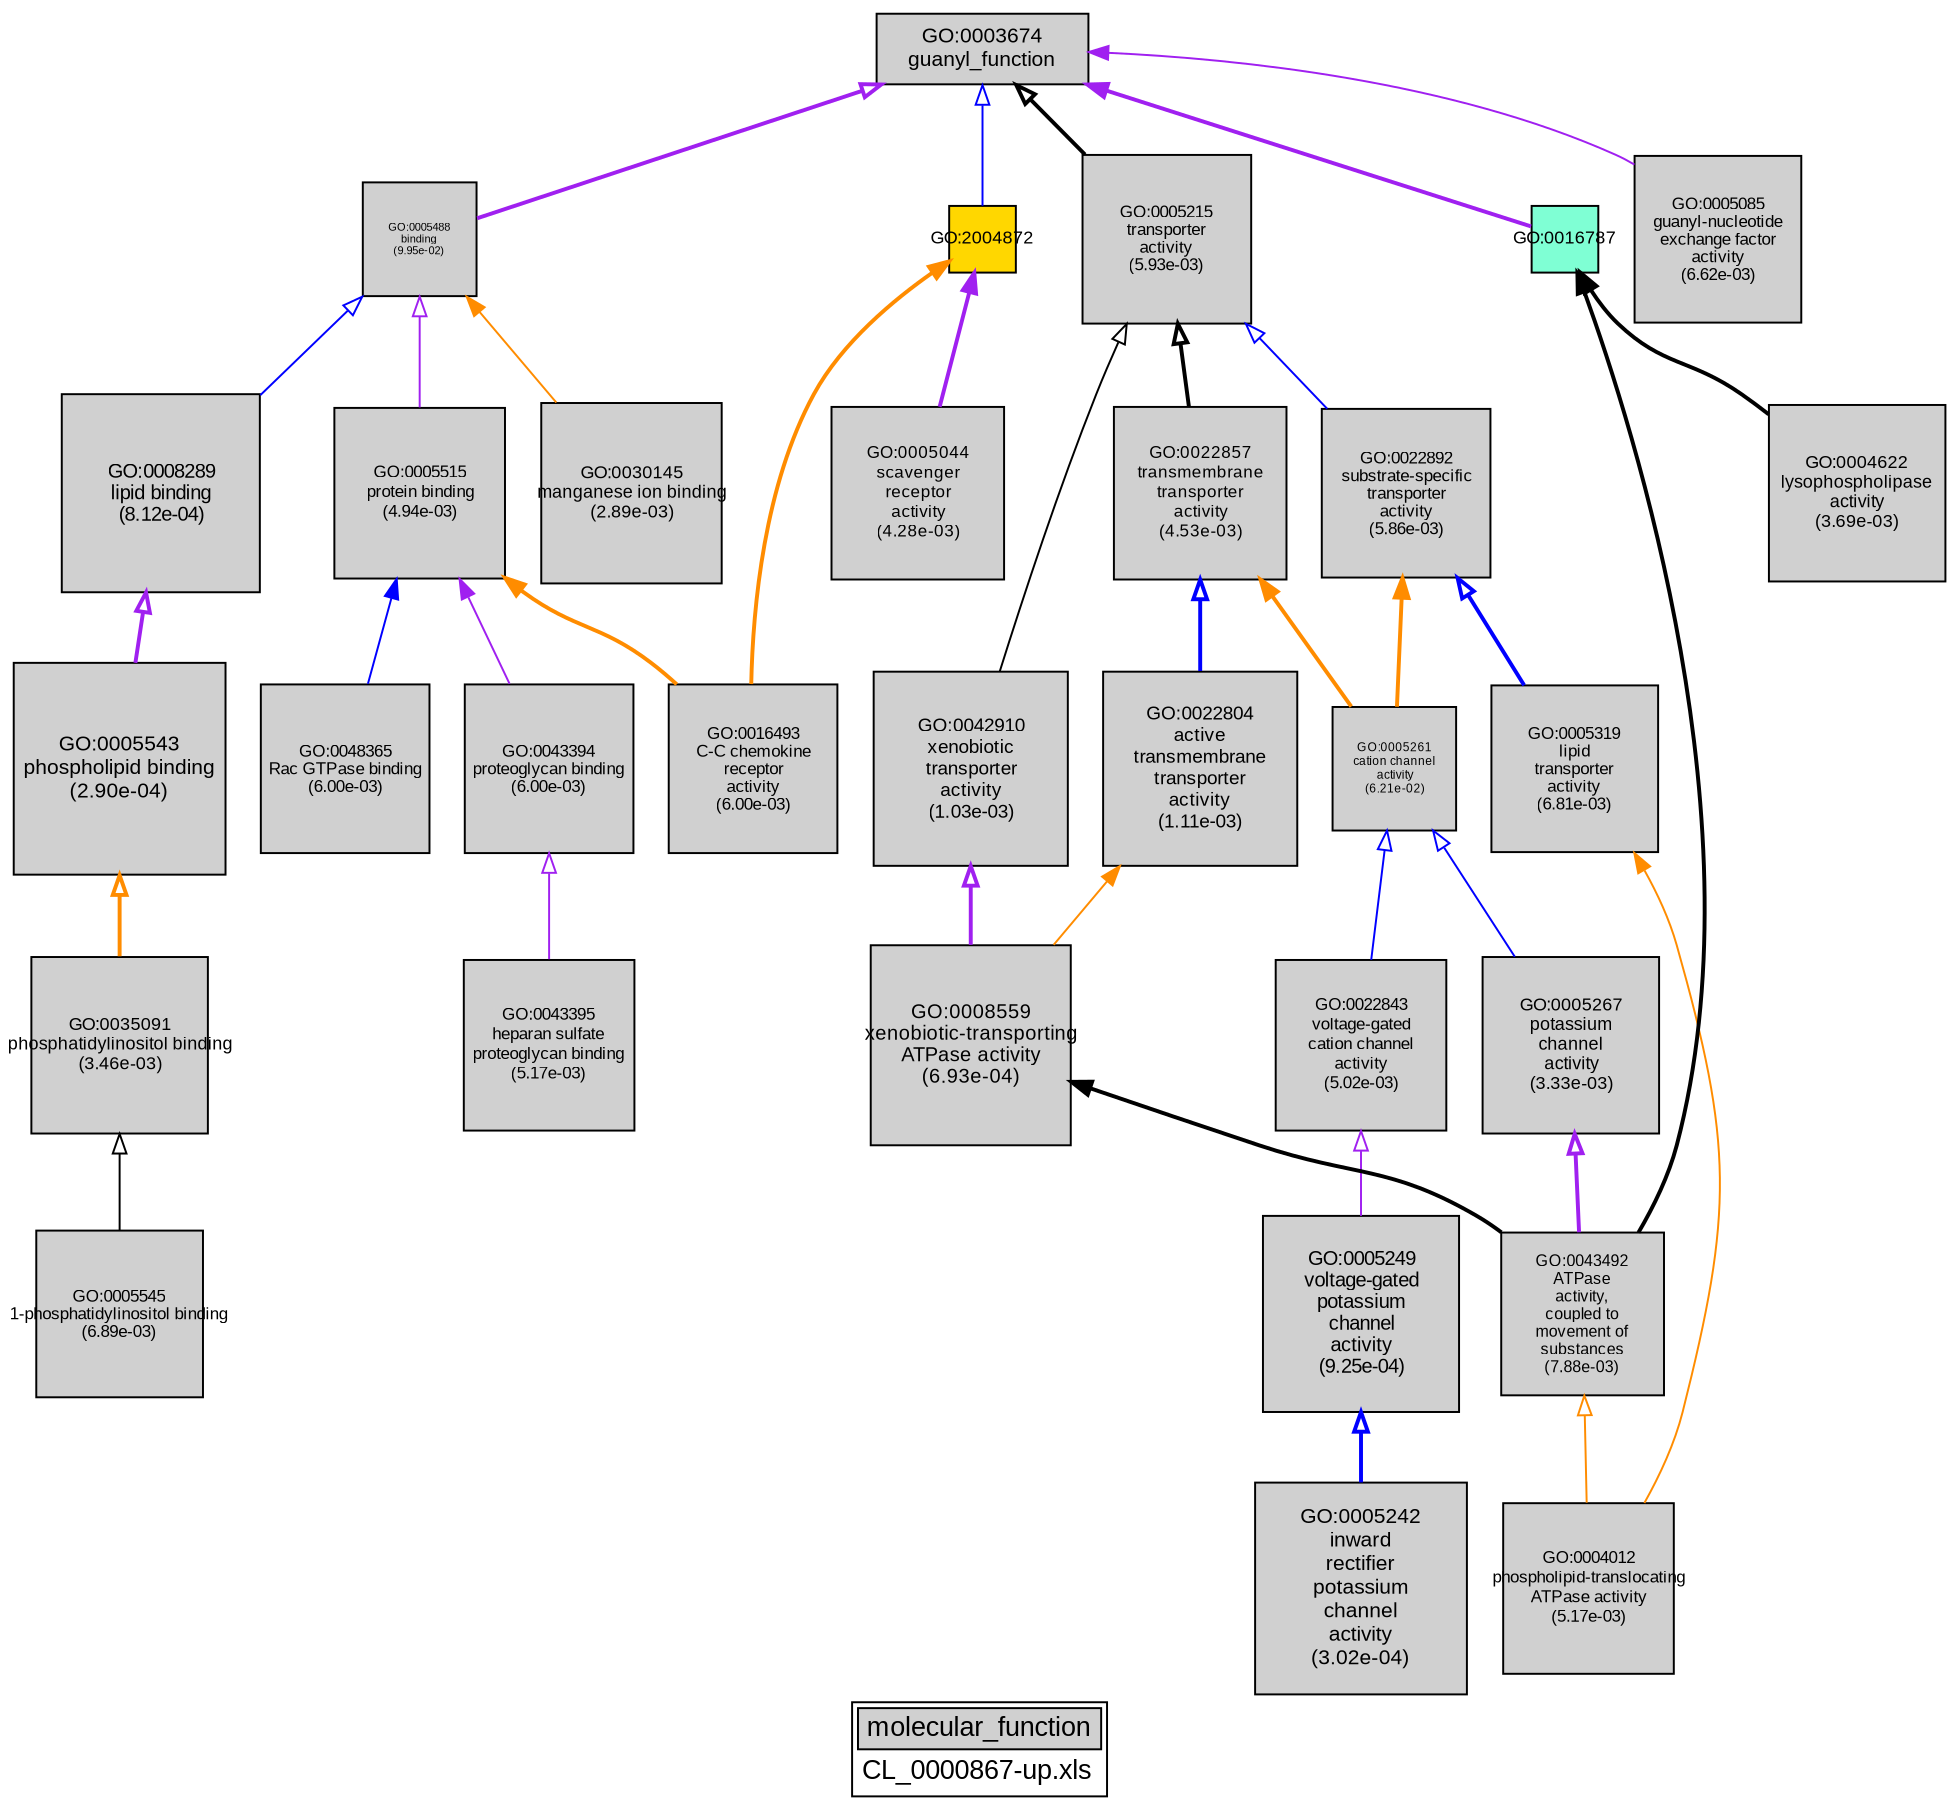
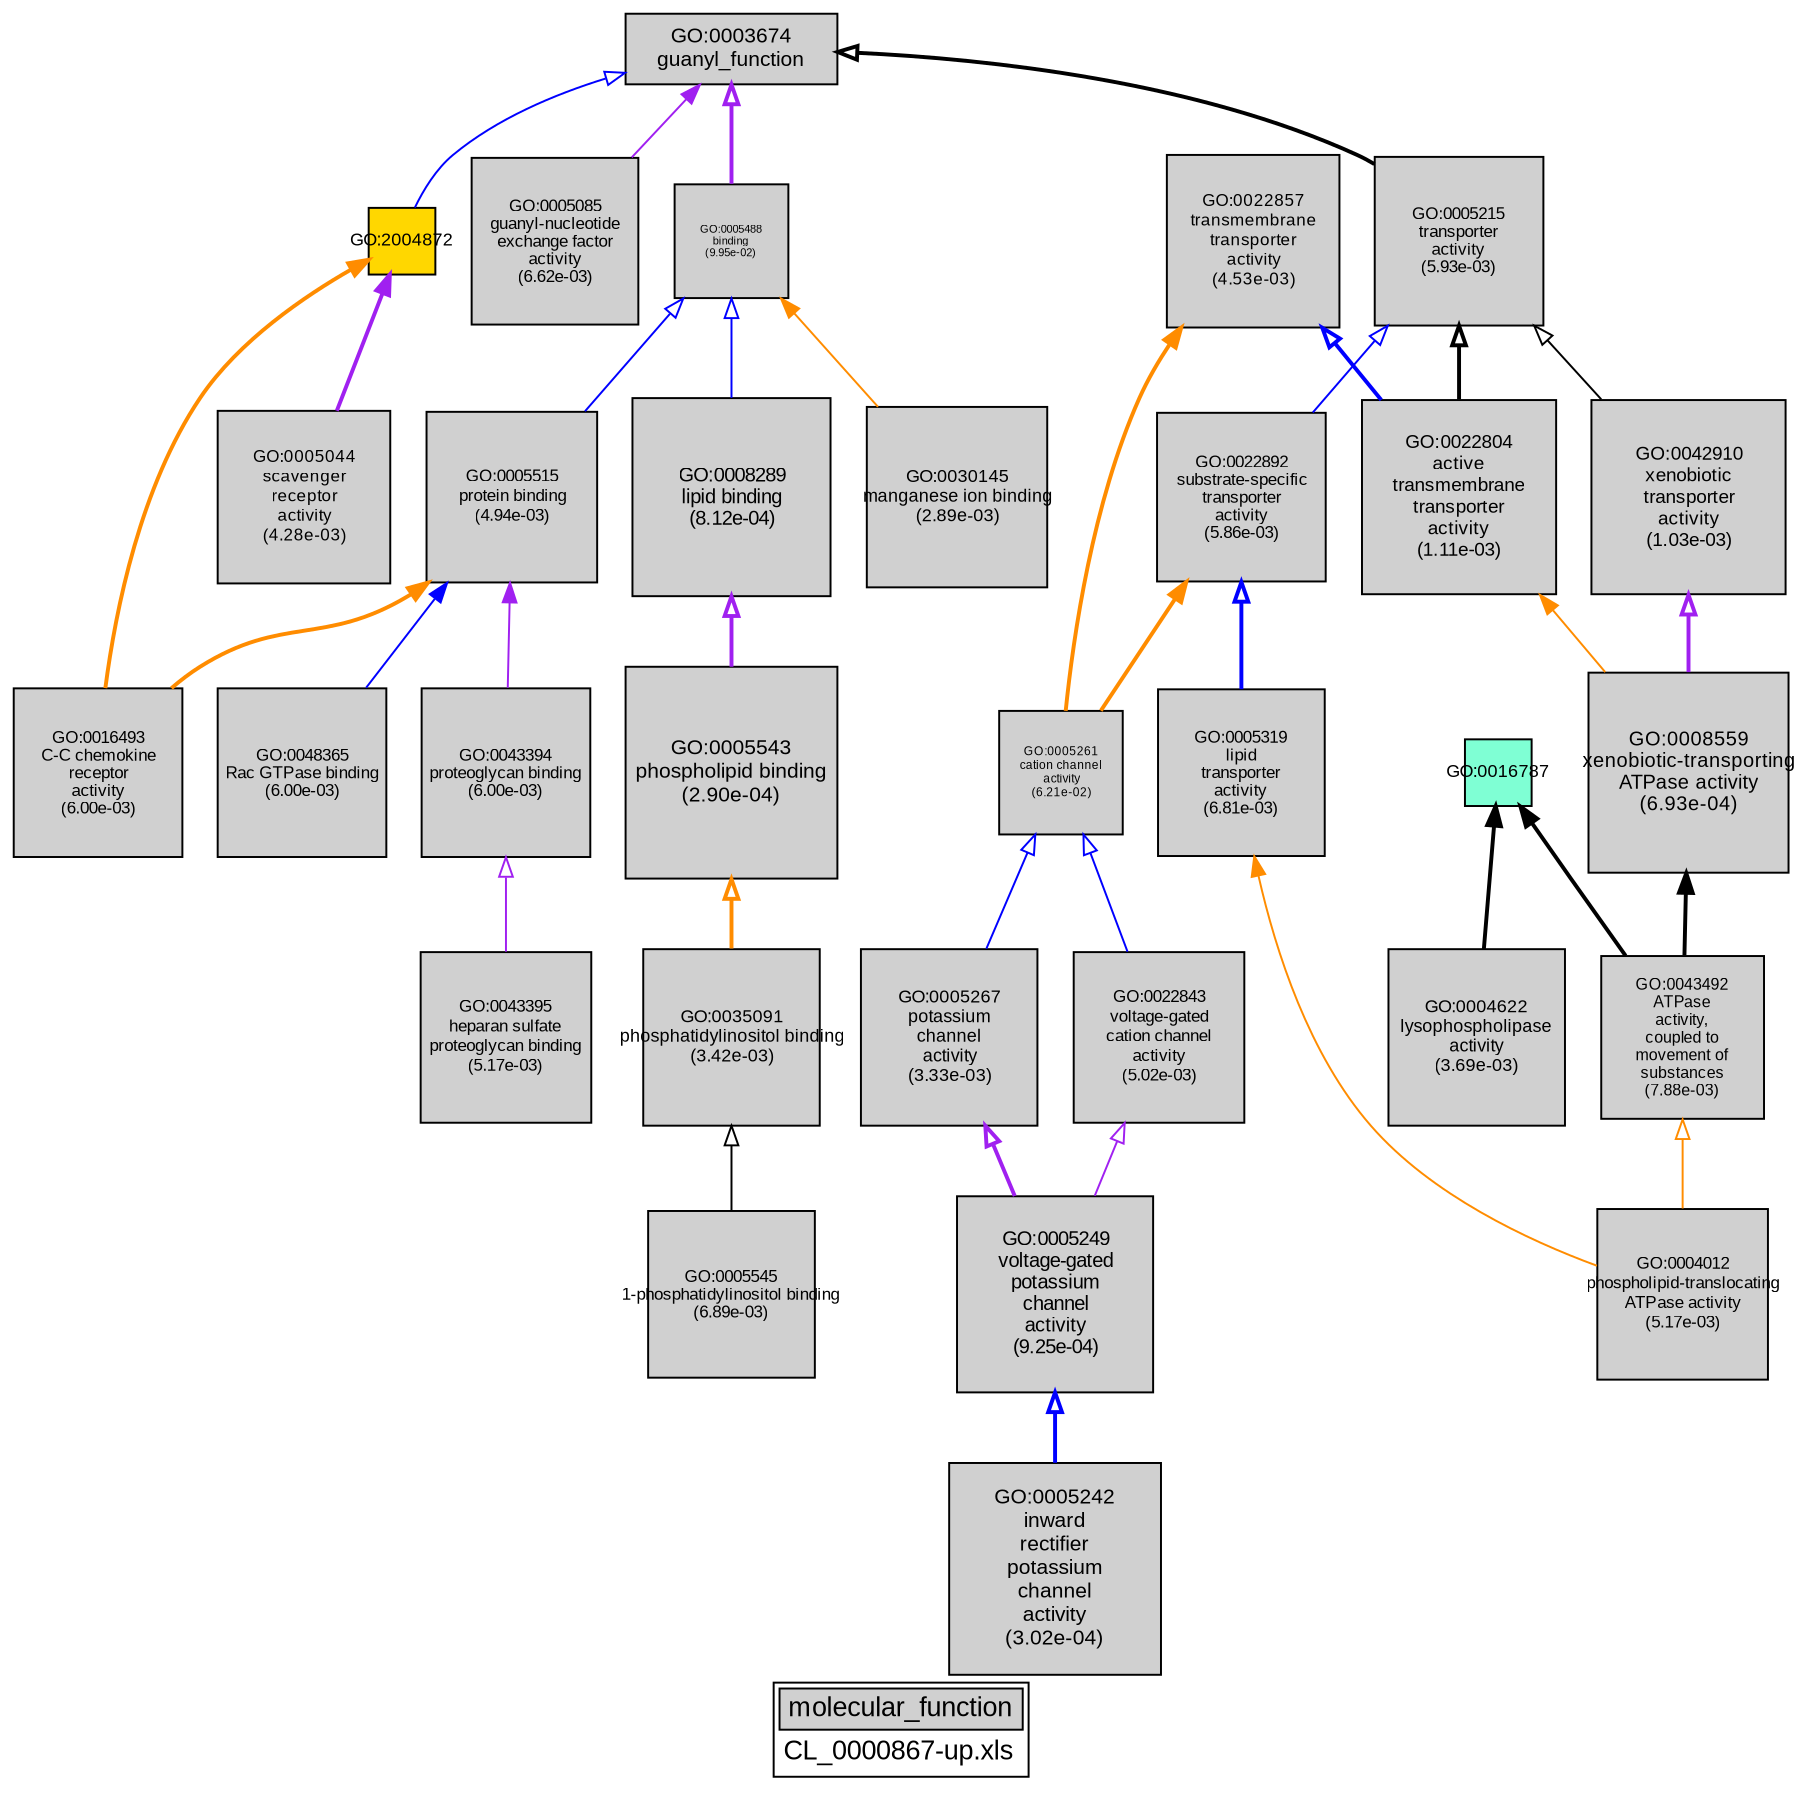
(1319, 159) -> none
(420, 362) -> (627, 363)
(1185, 375) -> (1459, 372)
(121, 1064) -> (732, 1056)
(1577, 1193) -> (1004, 1170)
